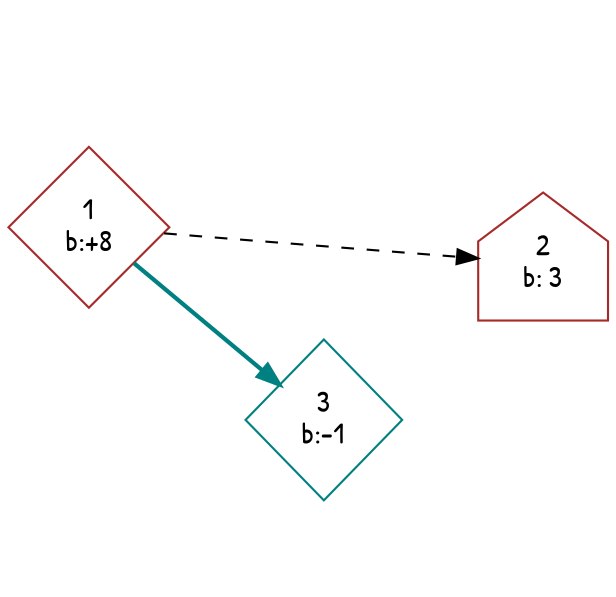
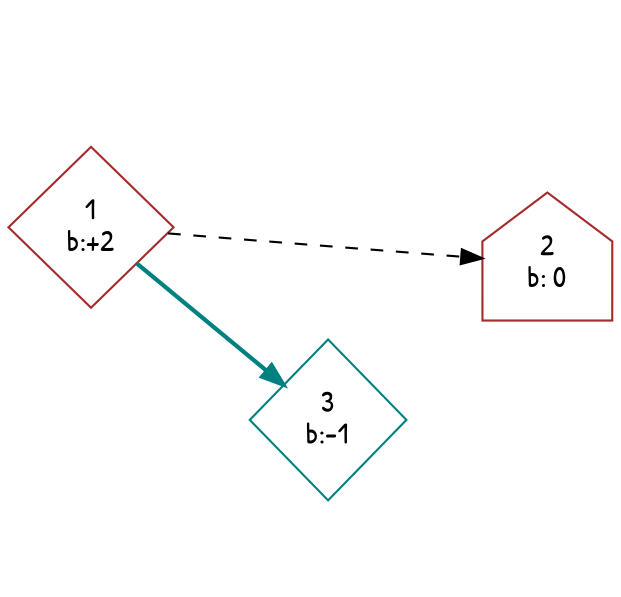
(89, 227) -> (91, 227)
(543, 263) -> (547, 263)
